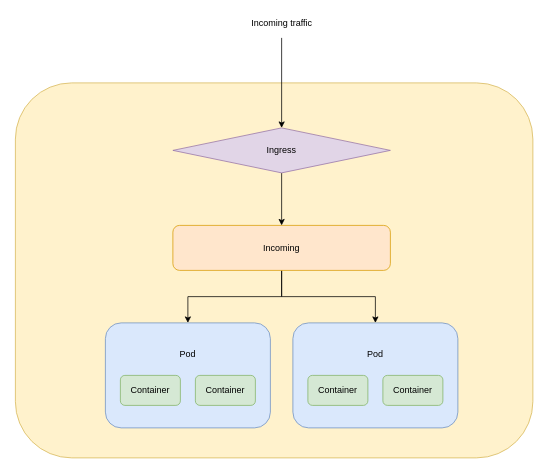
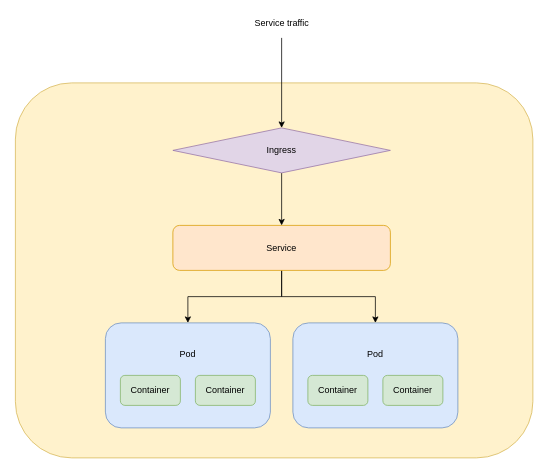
(282, 23) -> (282, 23)
(282, 248) -> (282, 248)
